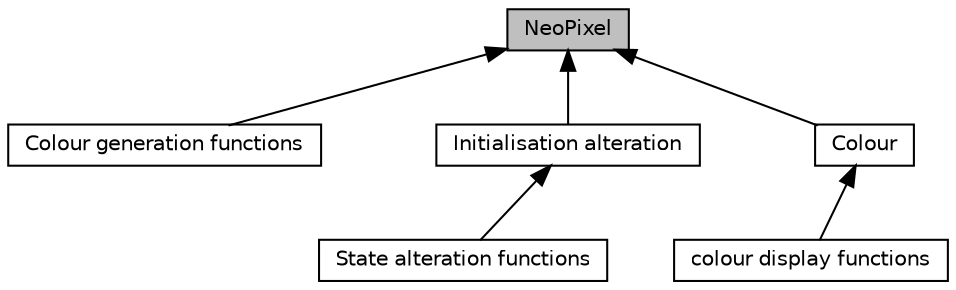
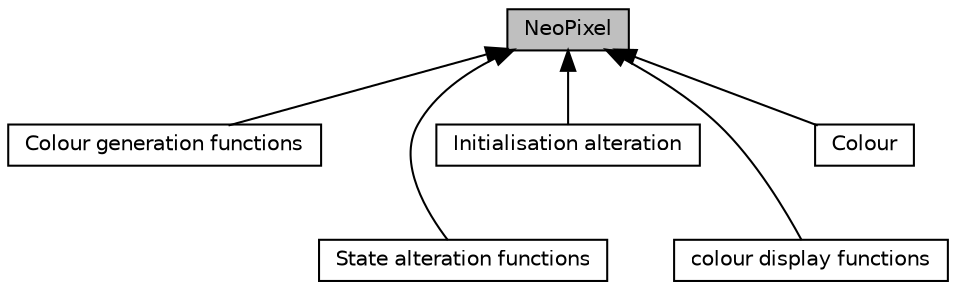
(508, 210) -> (414, 135)
(833, 212) -> (728, 135)
